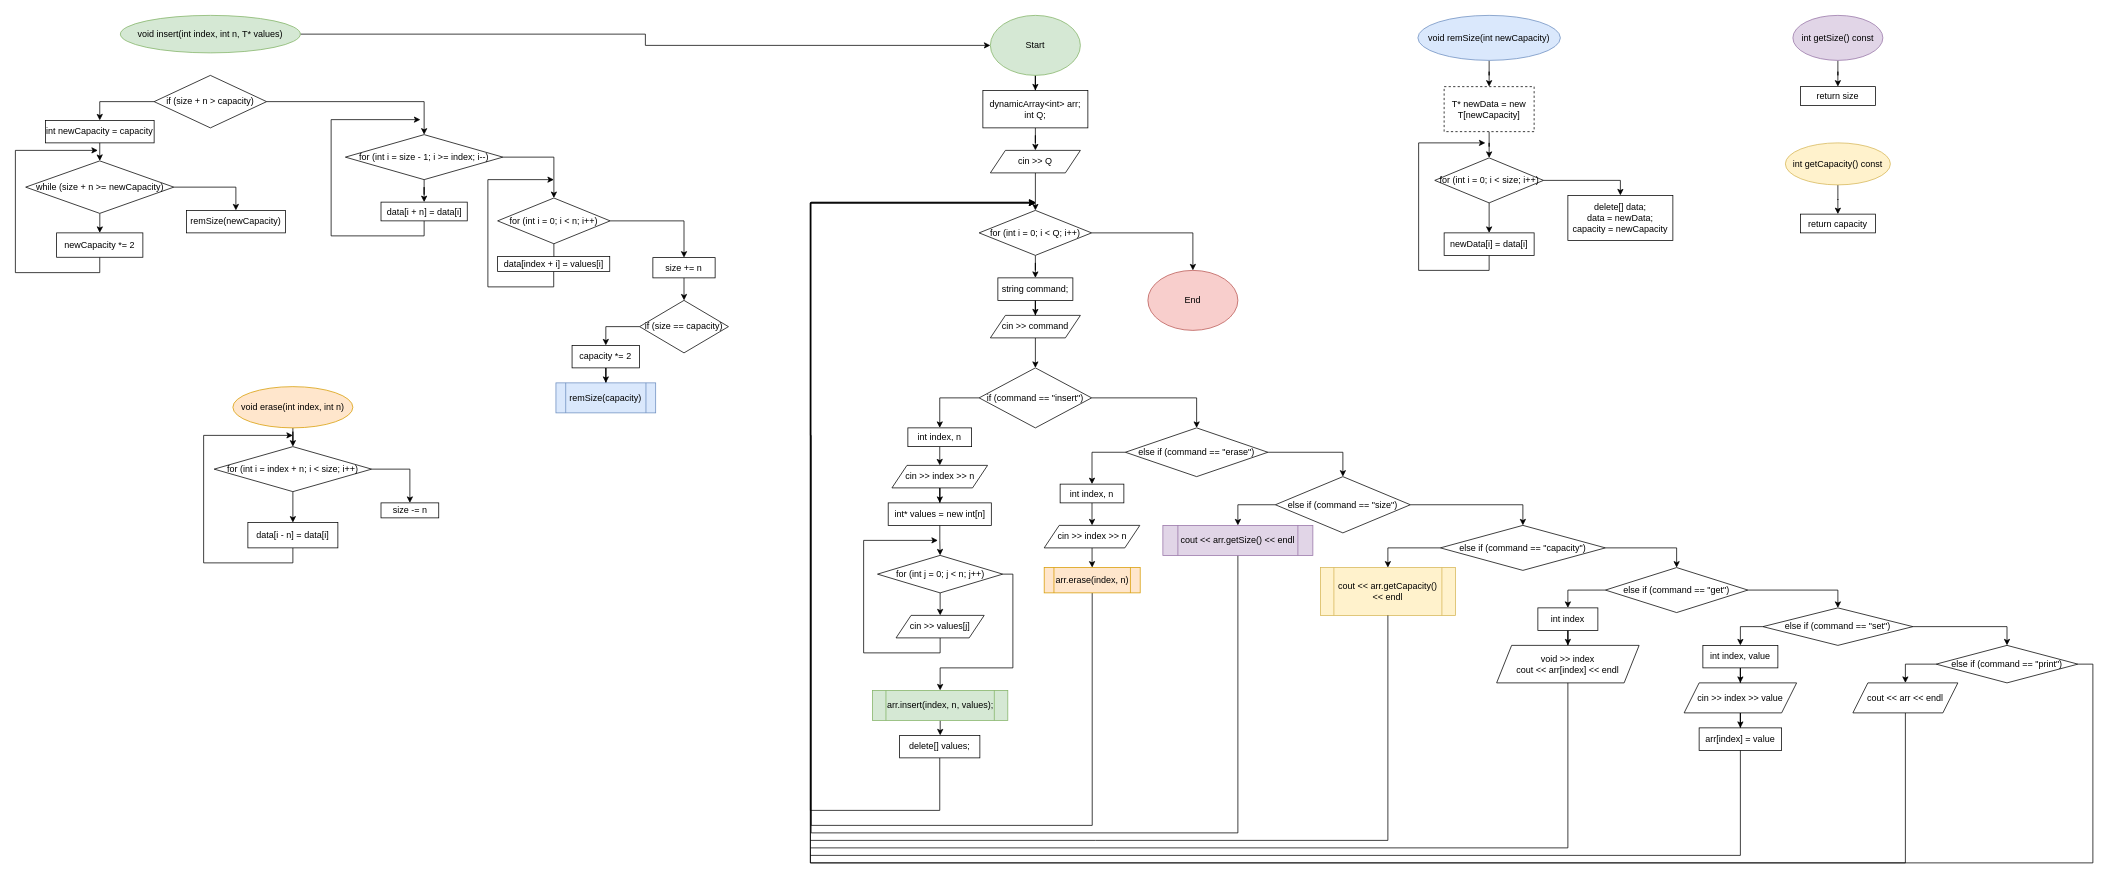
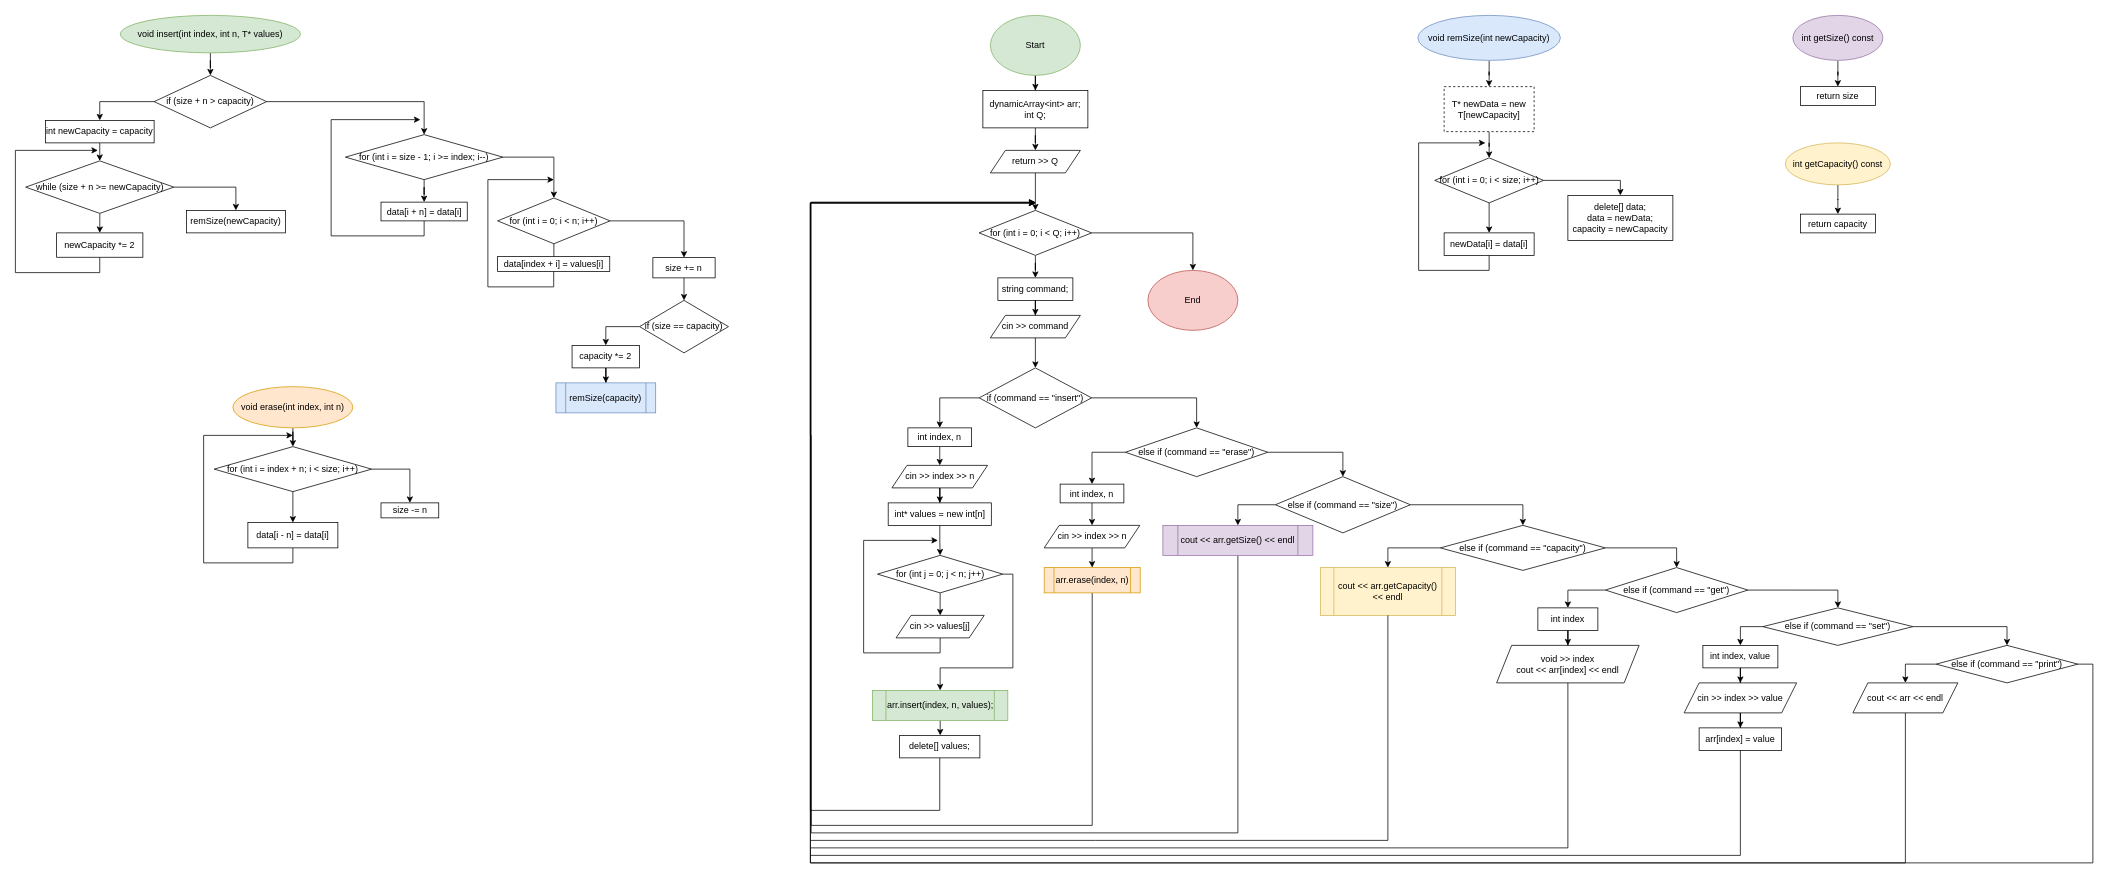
(808, 45) -> (210, 67)
(1035, 162) -> (1035, 162)
